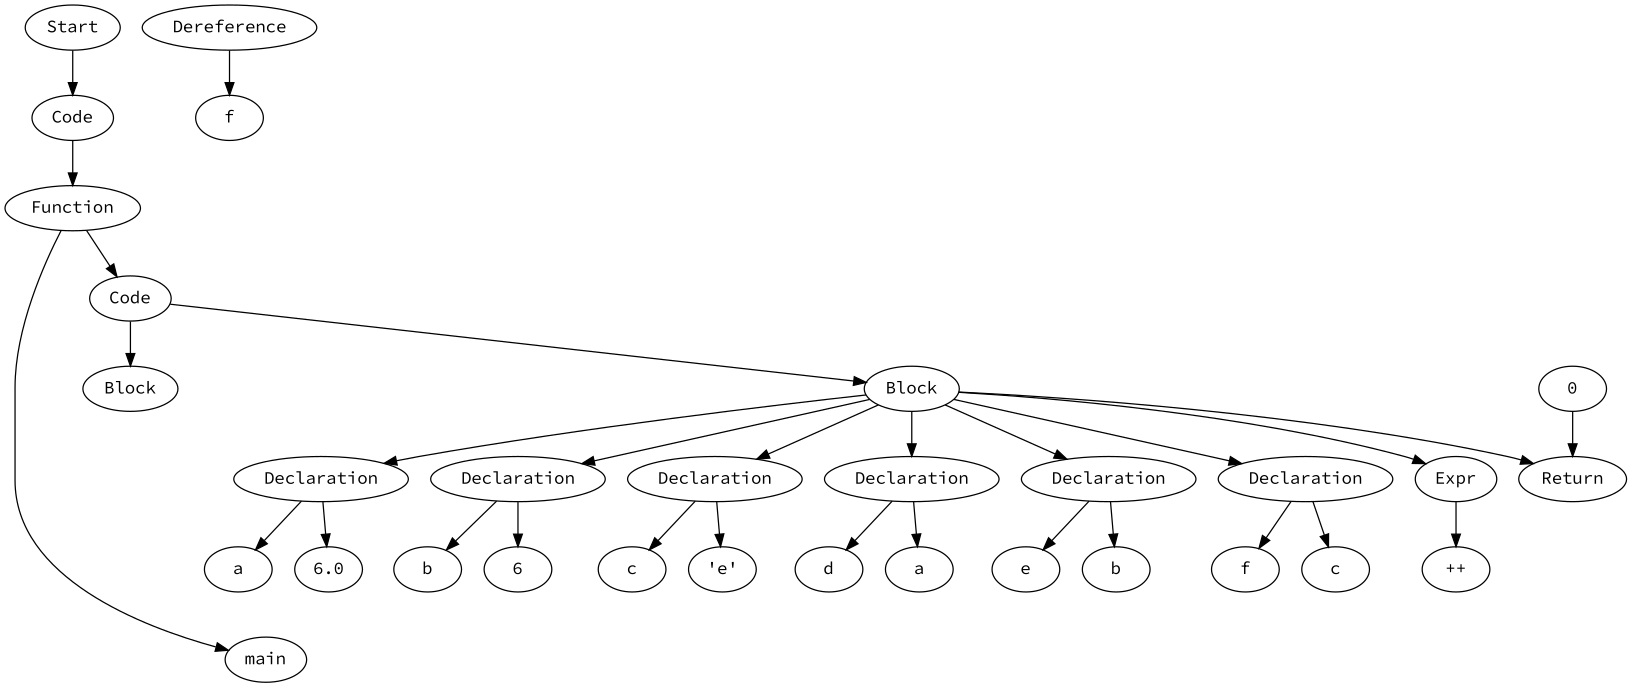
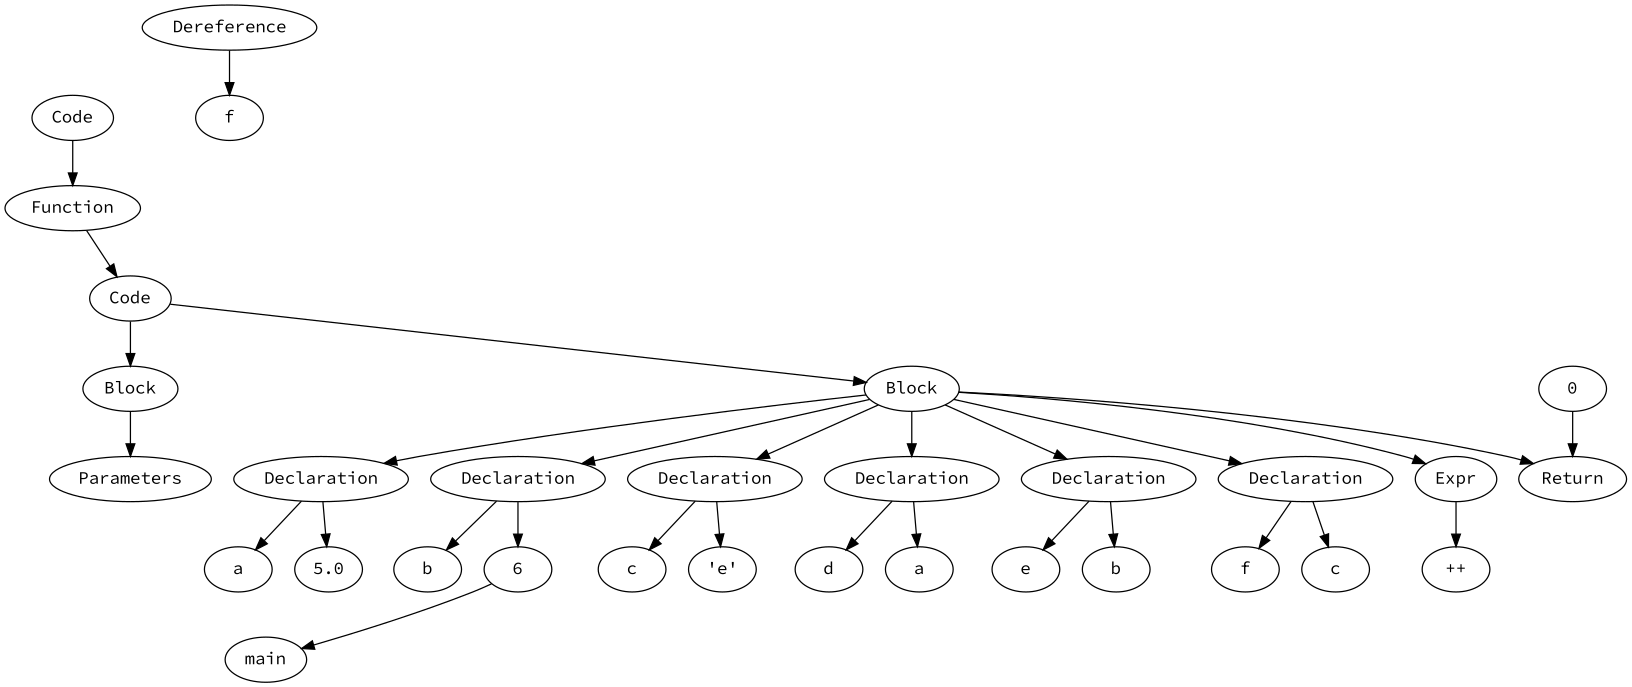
(73, 28) -> none
none -> (130, 479)
(17, 491) -> (404, 617)
(329, 569) -> (329, 569)
